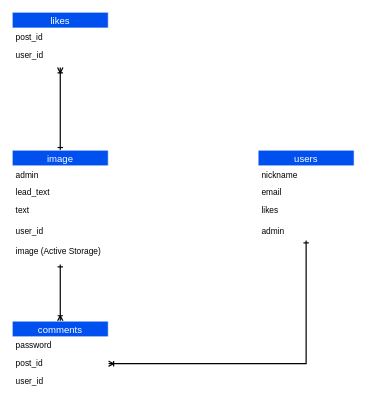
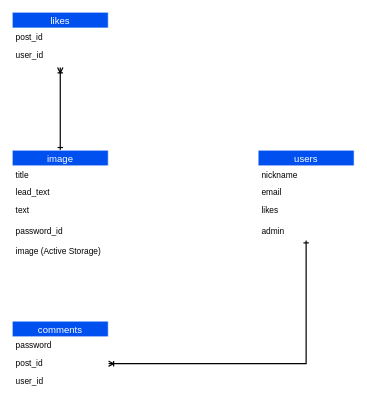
(26, 175) -> (25, 175)
(25, 211) -> (25, 211)
(60, 293) -> none
